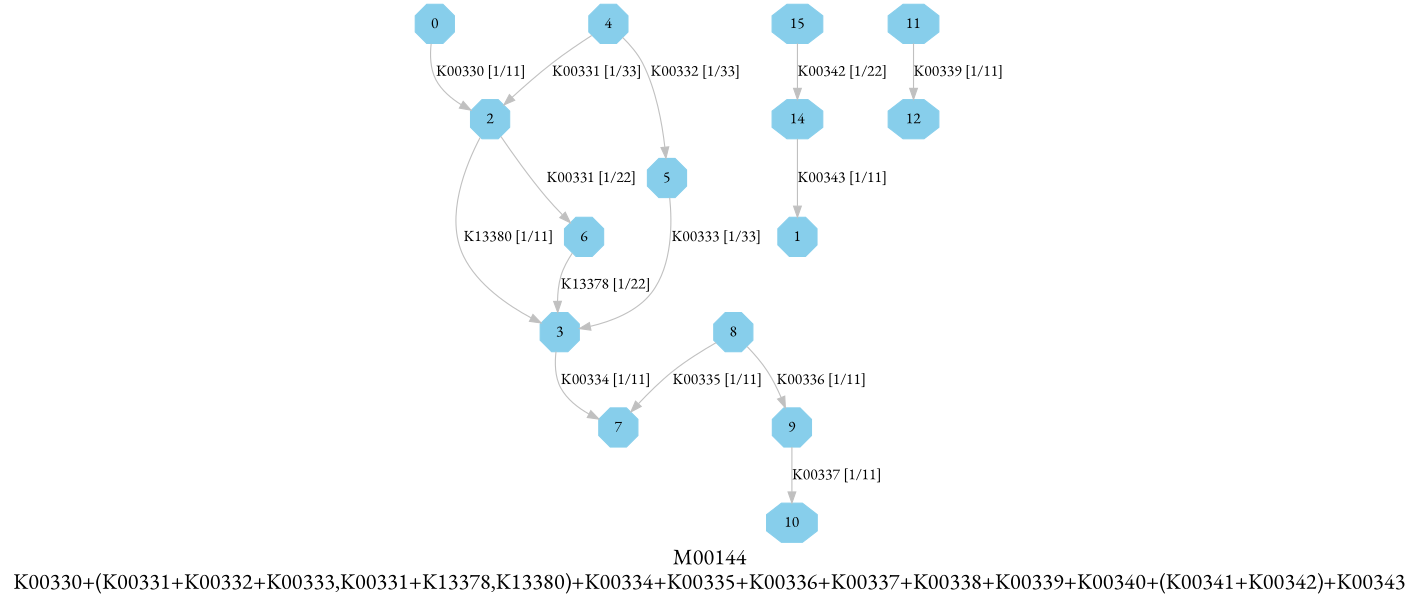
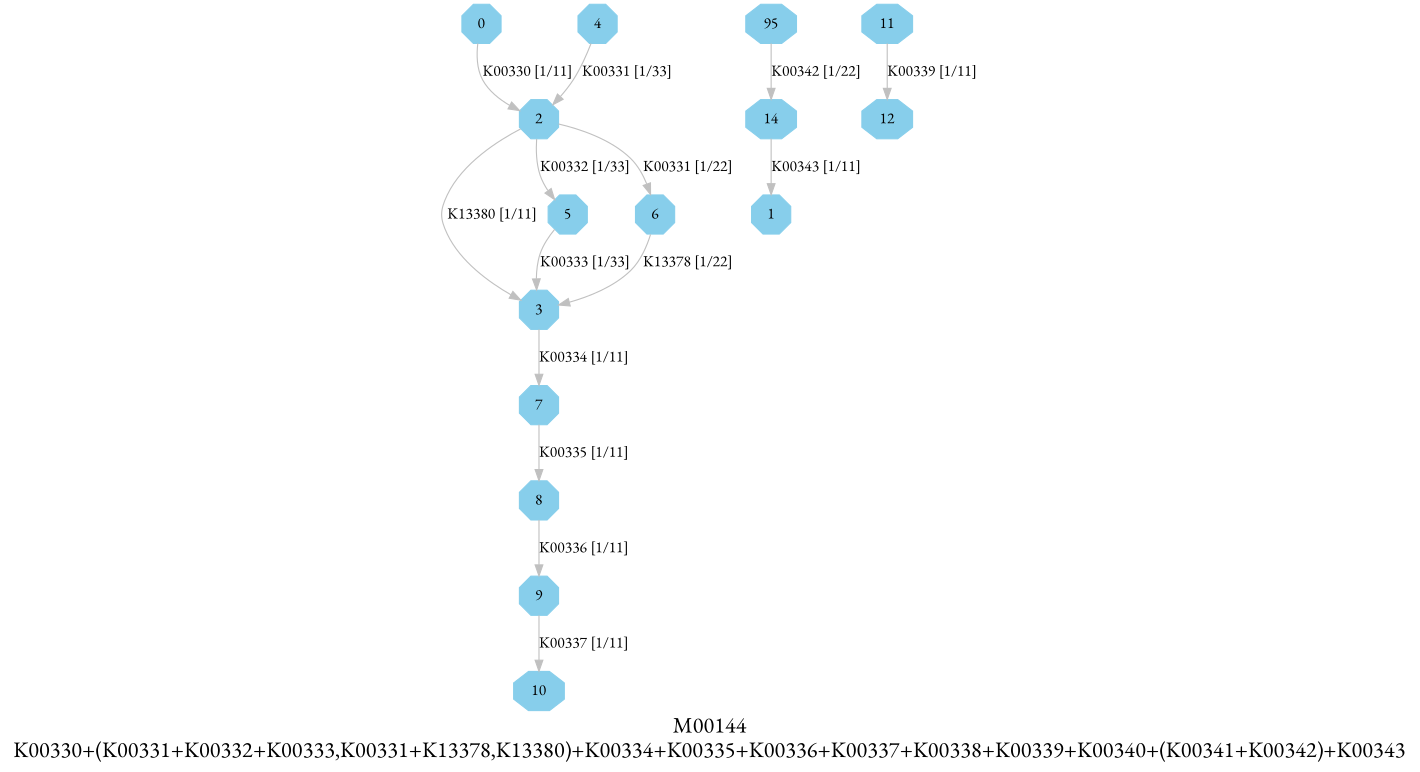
(797, 24) -> (771, 24)
(653, 88) -> (538, 166)
(675, 370) -> (539, 447)
